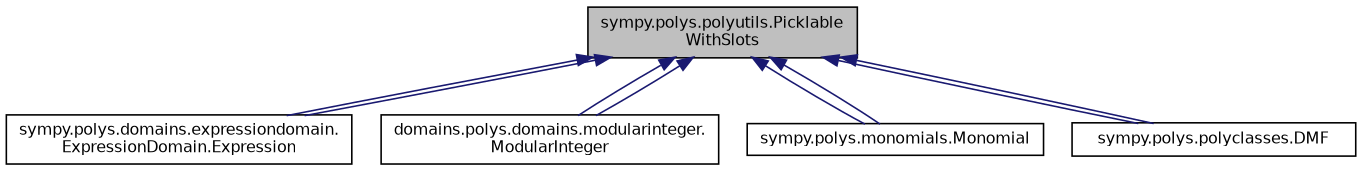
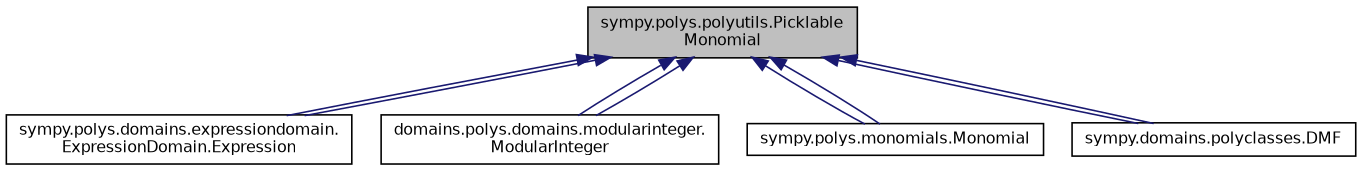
(723, 32) -> (723, 32)
(1214, 139) -> (1214, 139)
